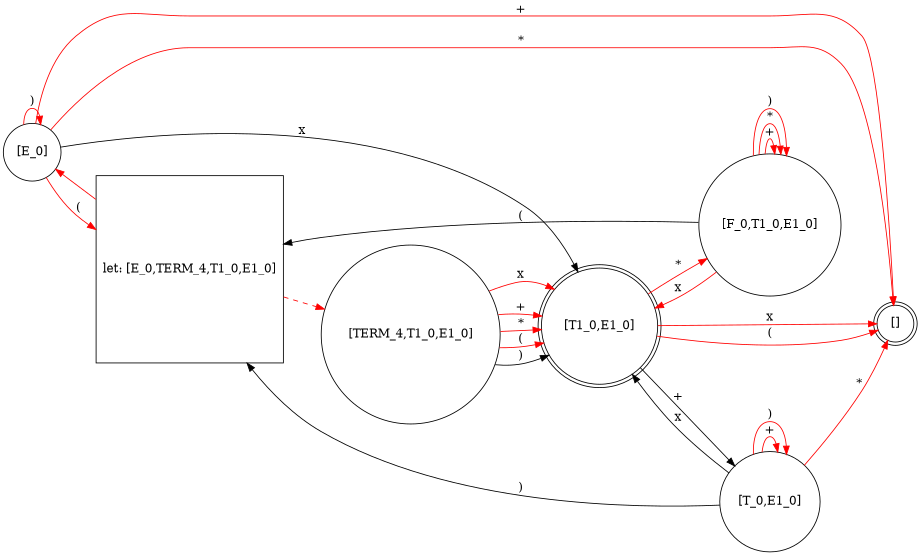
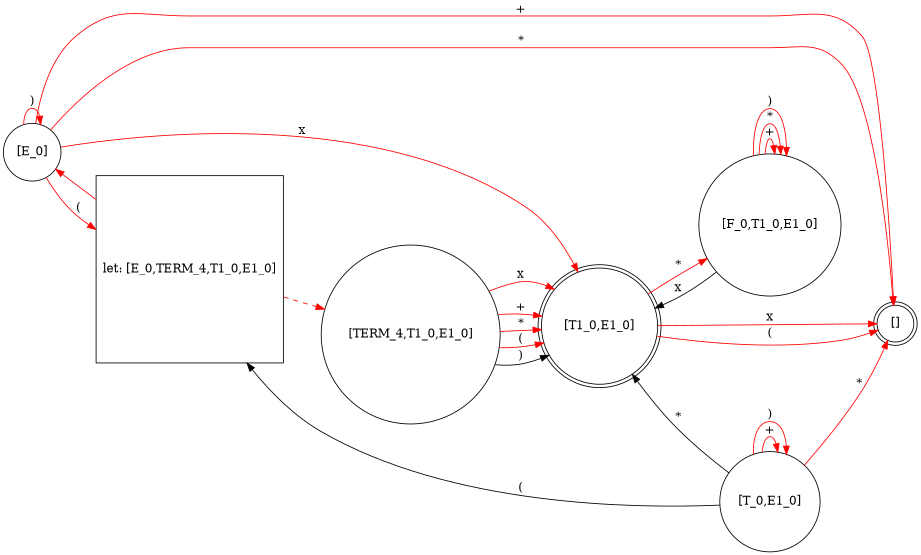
(337, 141) -> (337, 141)
(495, 224) -> none
(691, 290) -> (691, 290)
(685, 414) -> none
(678, 418) -> (678, 418)
(521, 489) -> (521, 489)
